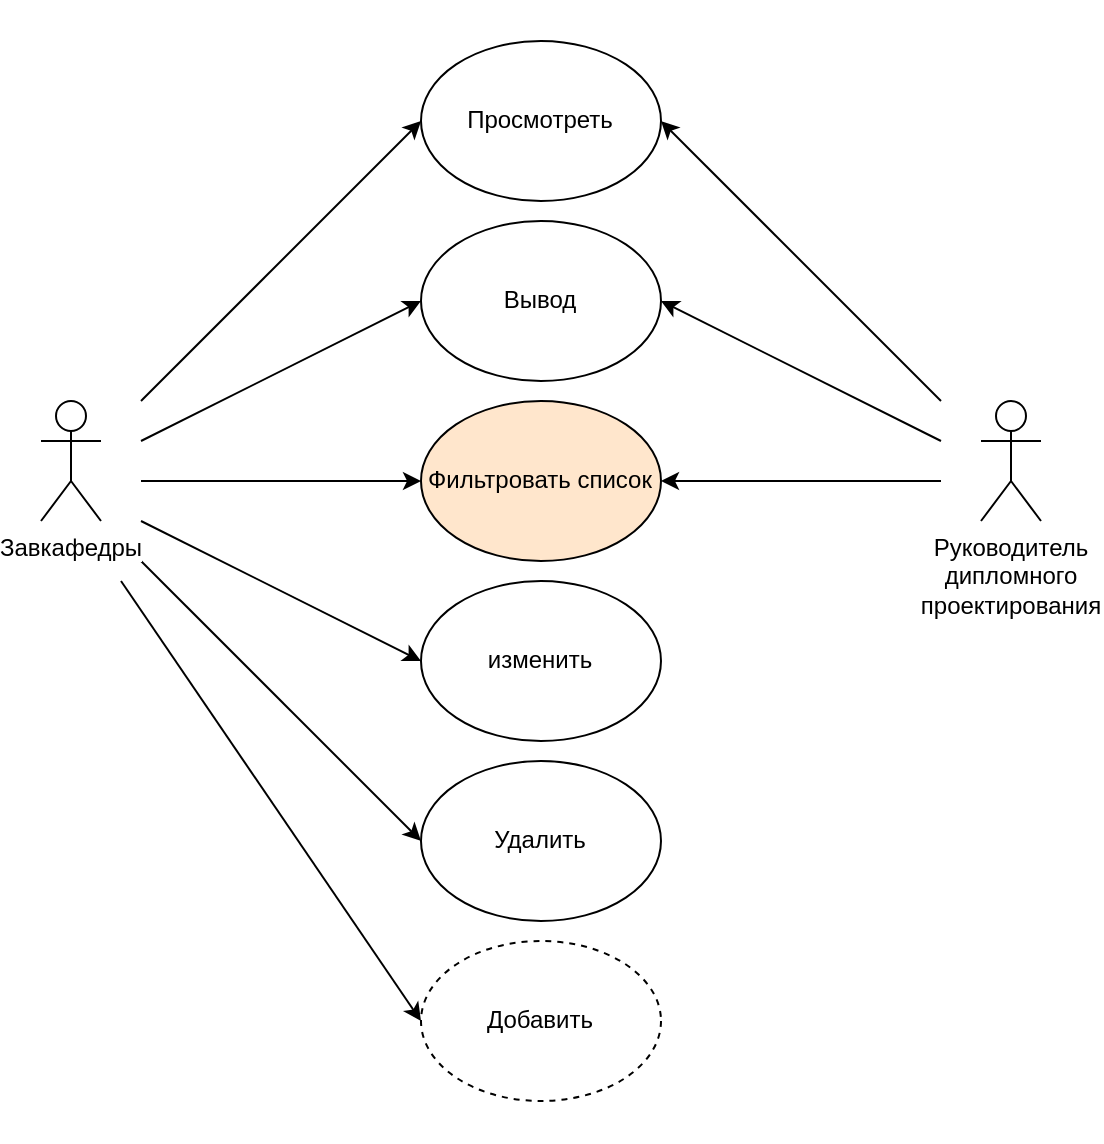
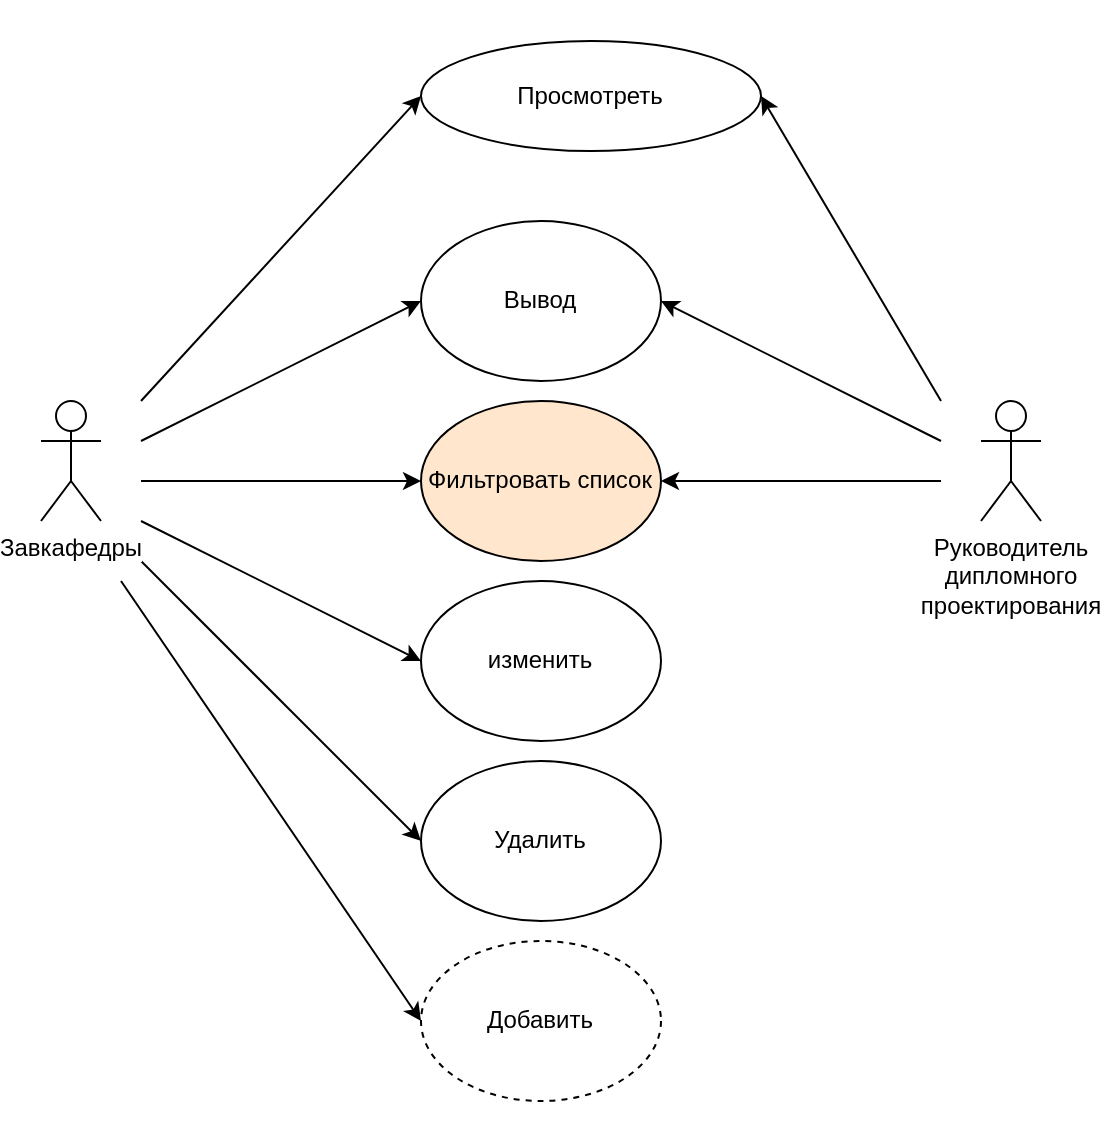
(541, 121) -> (591, 96)
